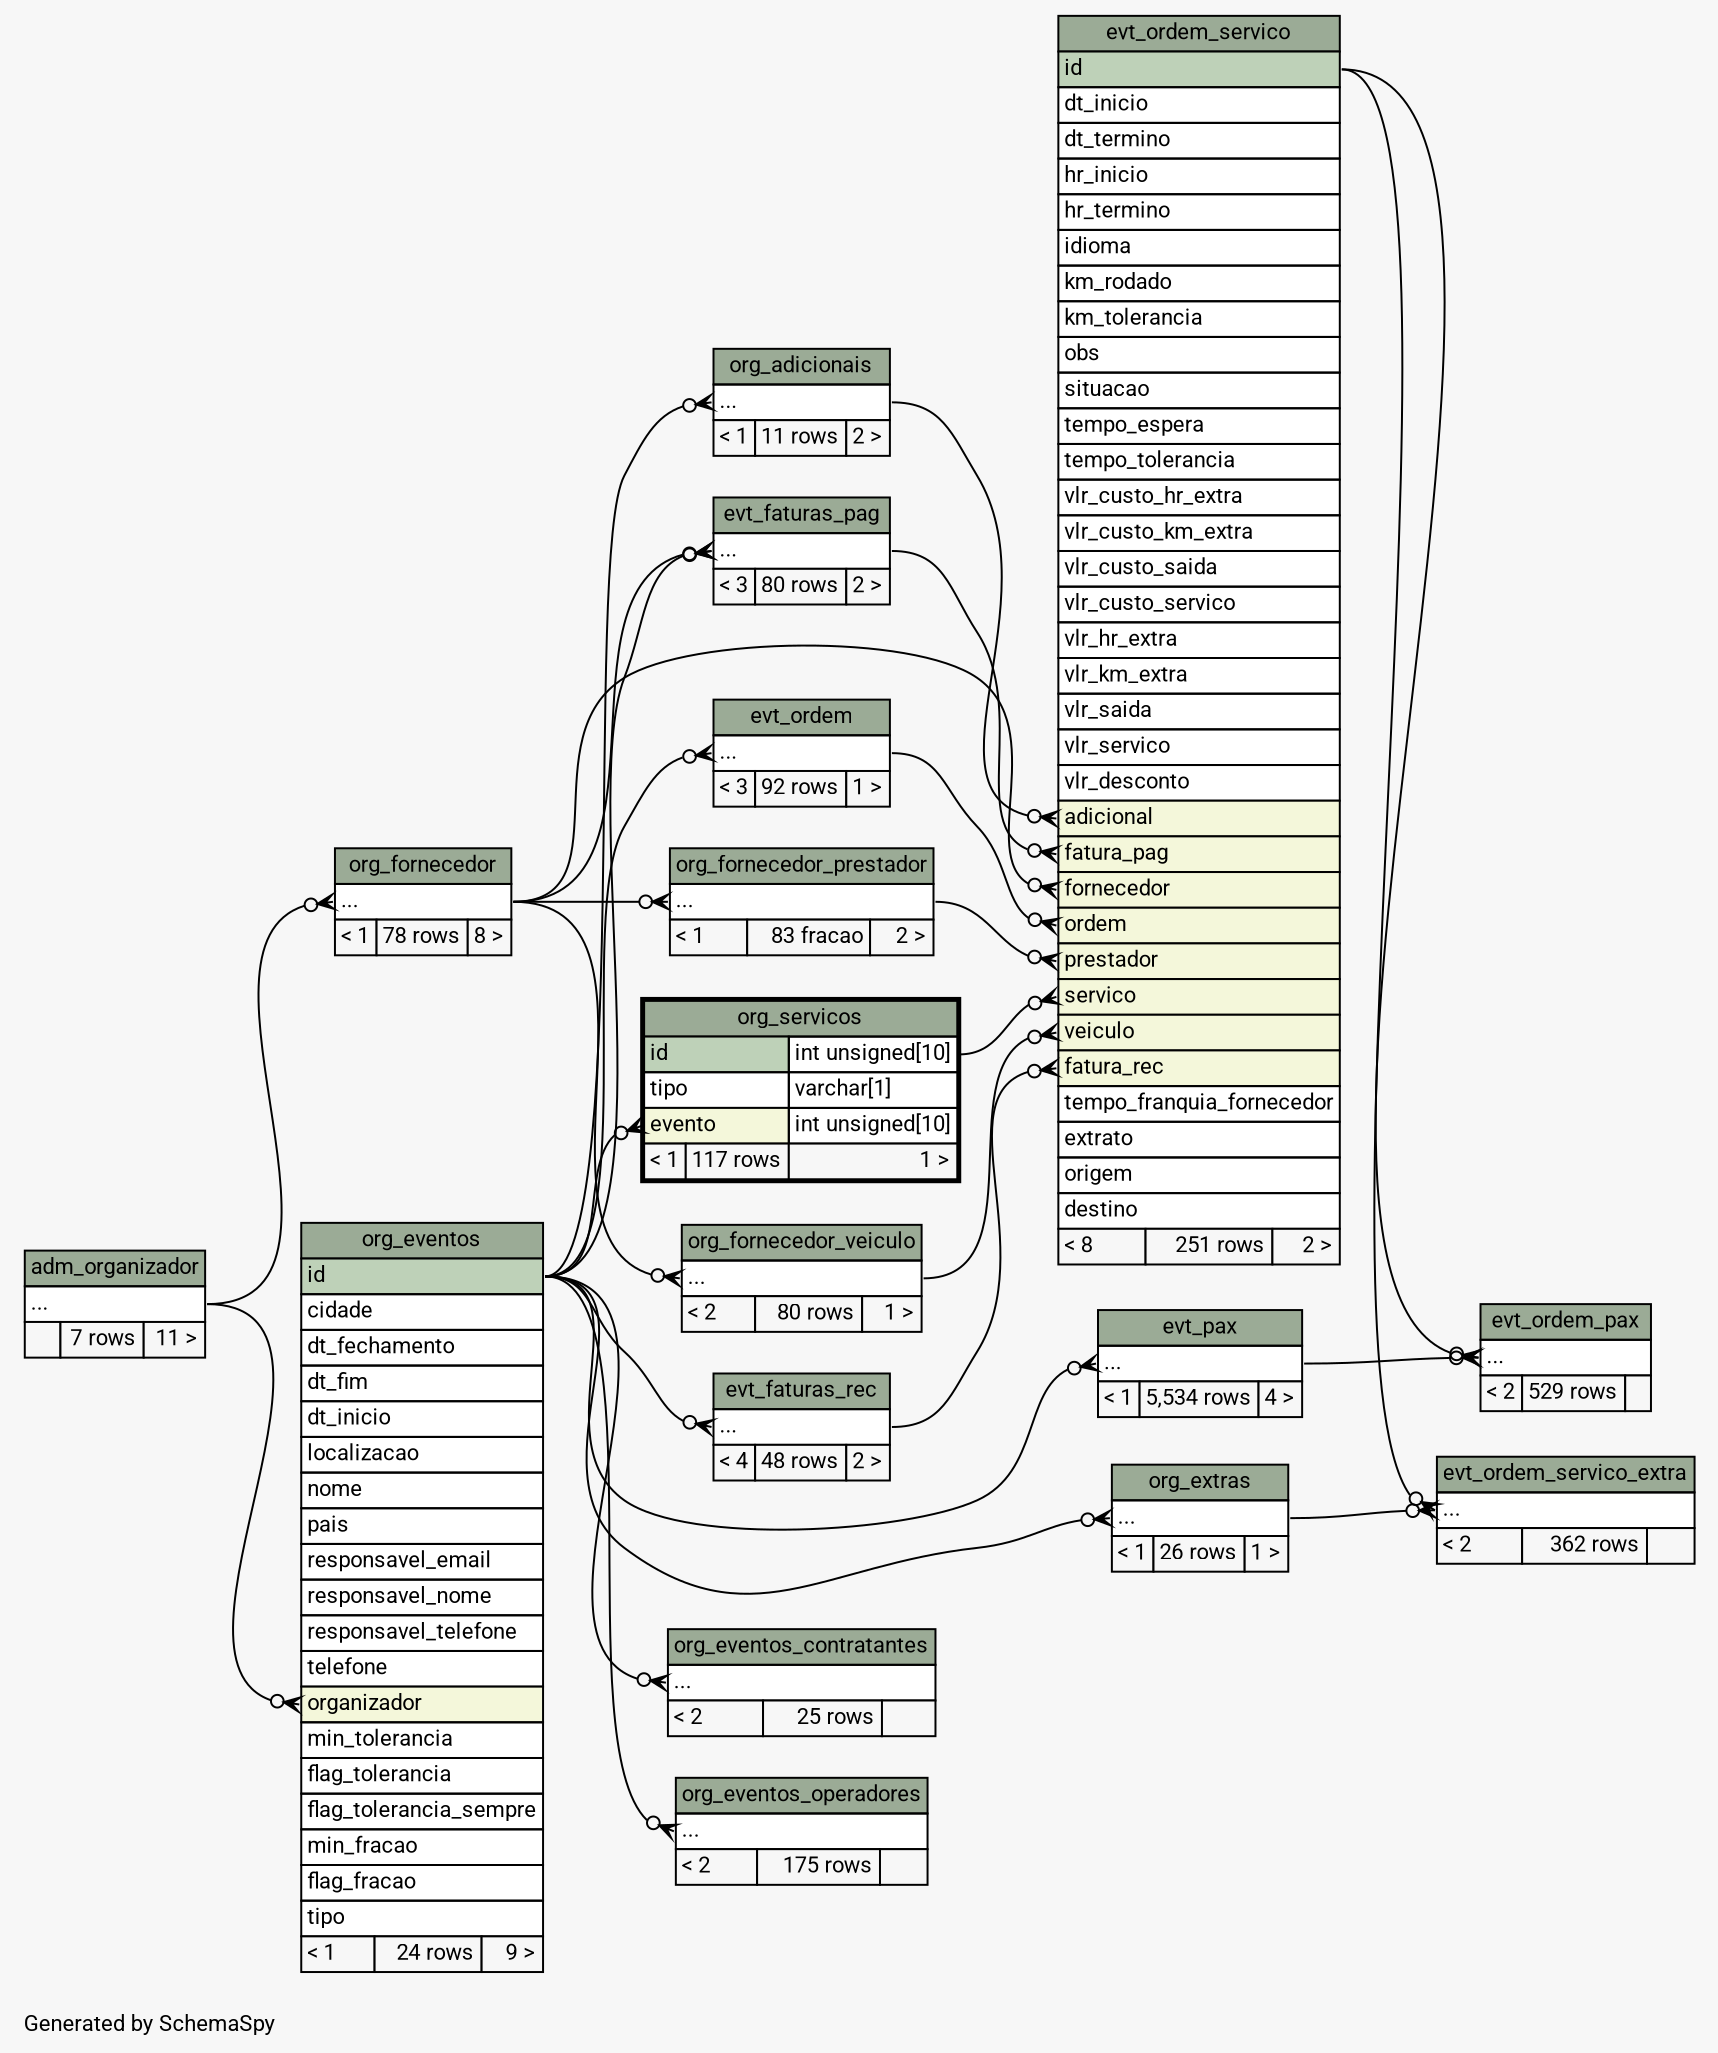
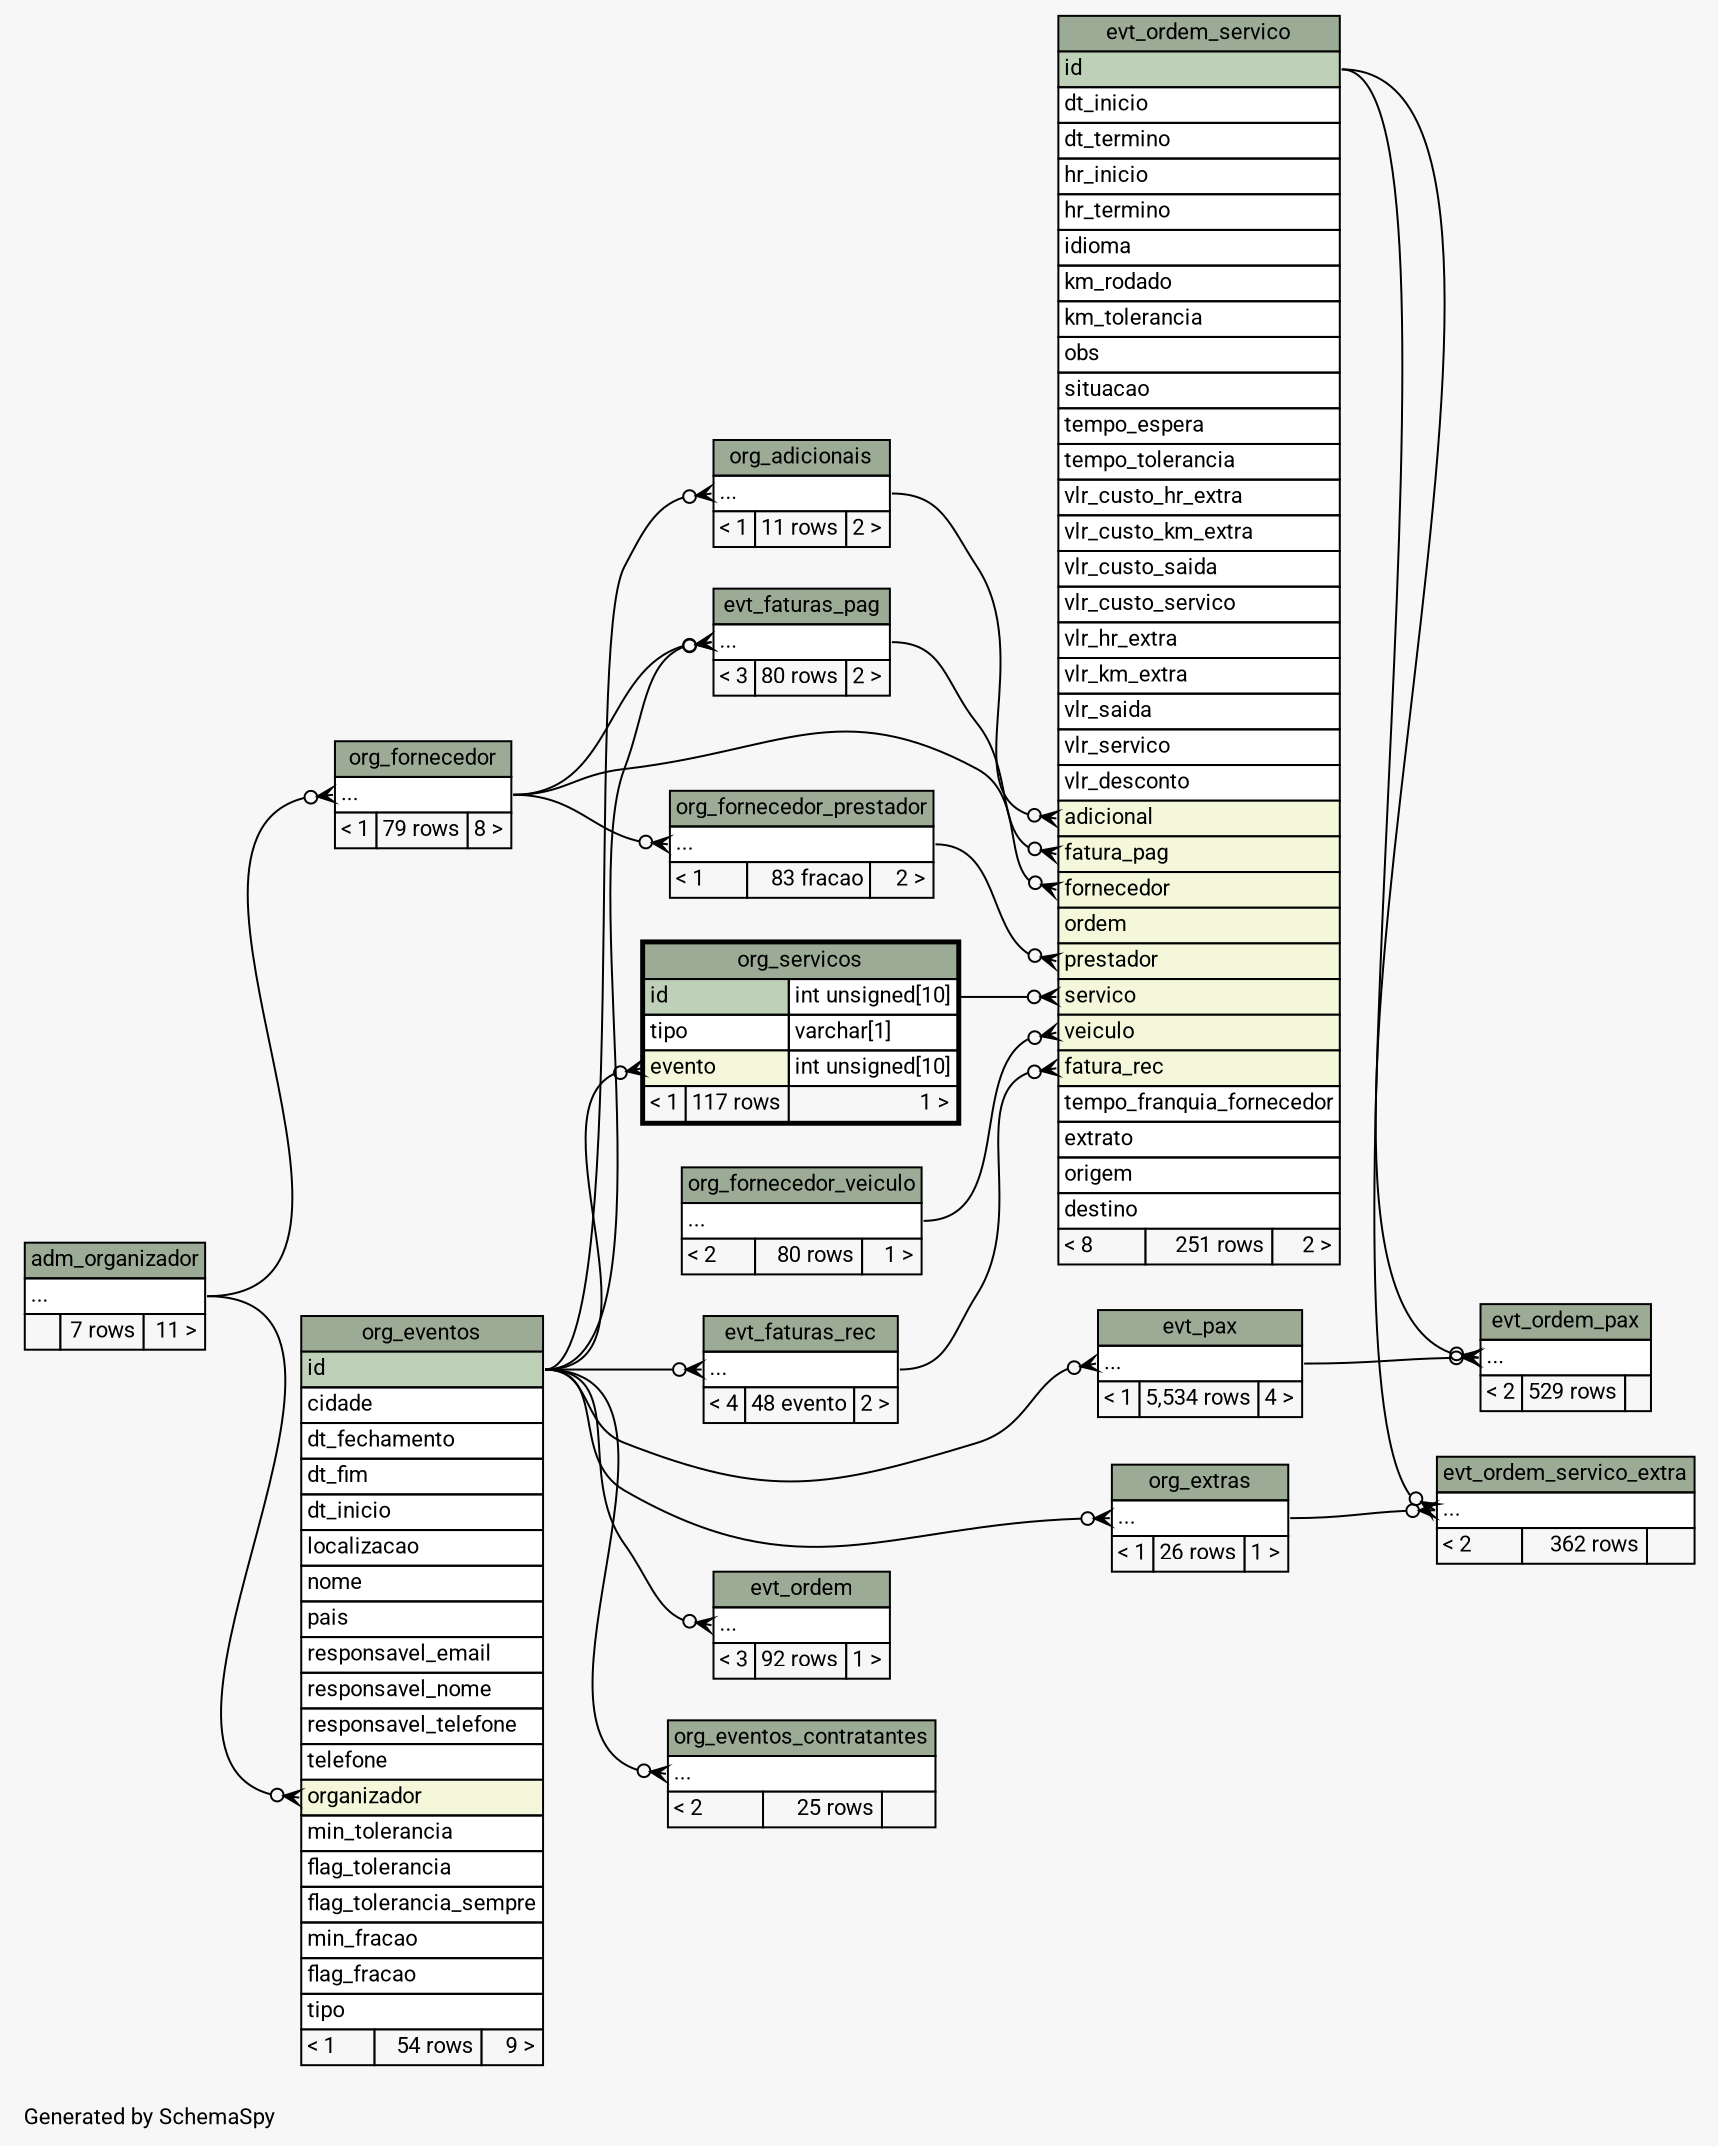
(973, 822) -> none
(422, 936) -> (422, 829)
(597, 1076) -> none
(801, 1462) -> (800, 1404)
(801, 1831) -> none
(436, 1953) -> (436, 2046)
